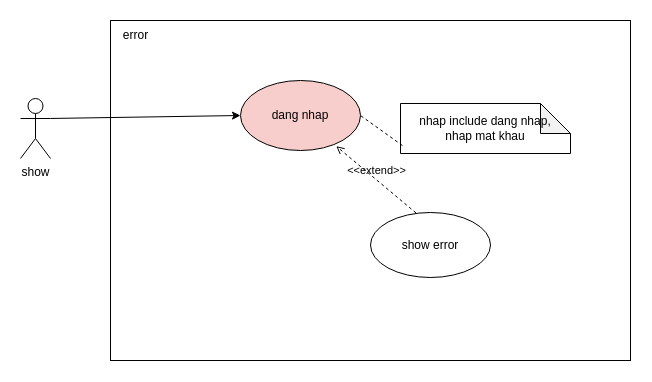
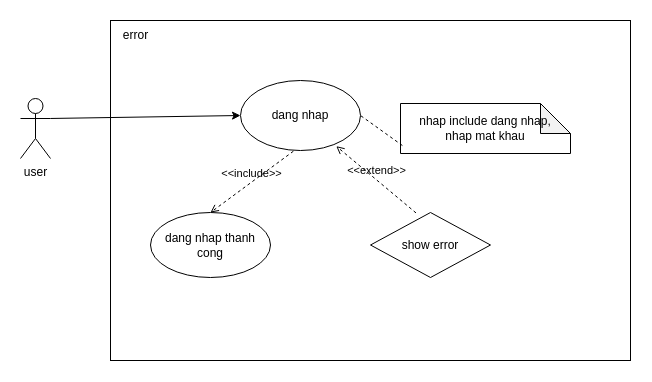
(301, 116) -> (301, 116)
(36, 173) -> (36, 173)
none -> (253, 181)
none -> (211, 245)
(431, 245) -> (431, 245)
